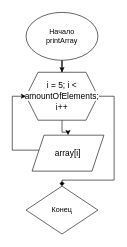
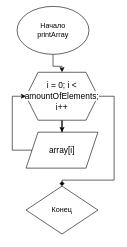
(62, 36) -> (53, 30)
(62, 96) -> (62, 96)
(68, 153) -> (62, 150)
